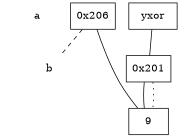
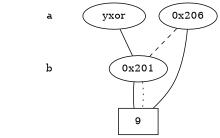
(93, 16) -> (188, 16)
(153, 16) -> (114, 16)
(71, 43) -> (163, 42)
(149, 69) -> (138, 69)
